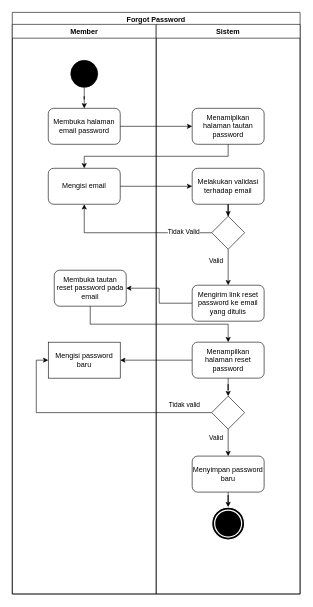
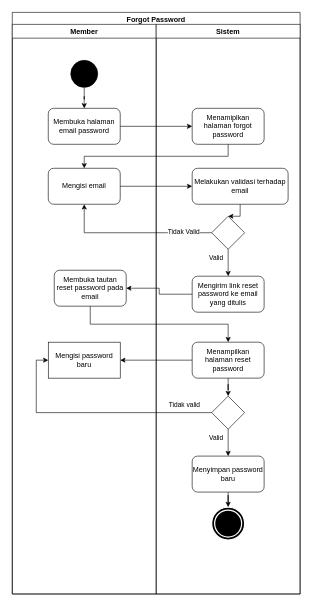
(228, 126) -> (228, 126)
(228, 186) -> (240, 186)
(228, 303) -> (228, 294)
